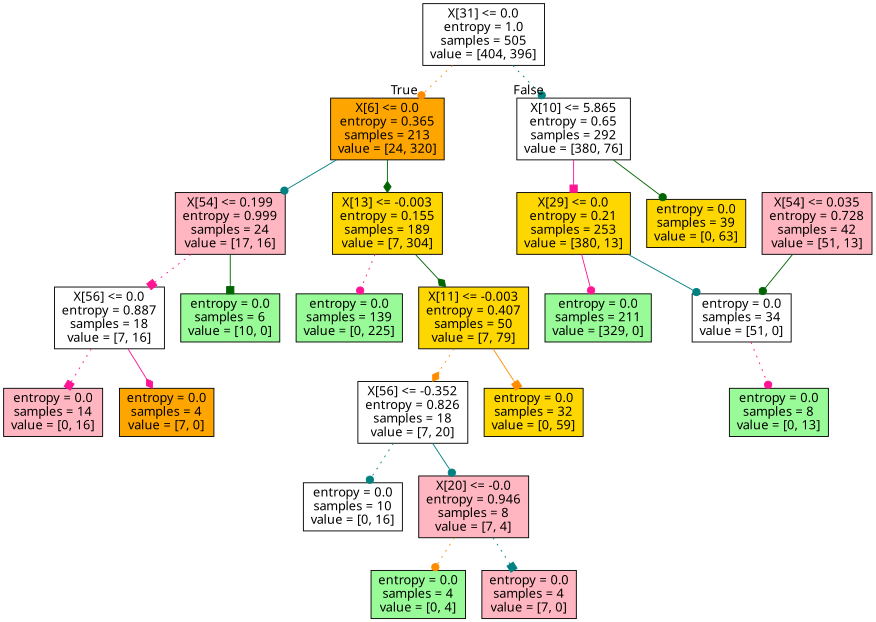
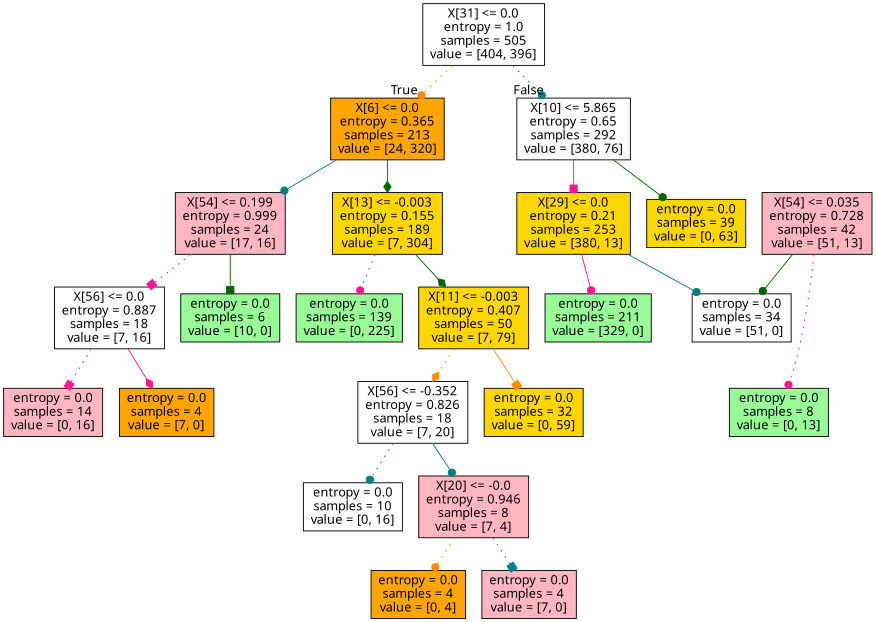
(759, 362) -> (805, 318)
(418, 595) -> (418, 595)
